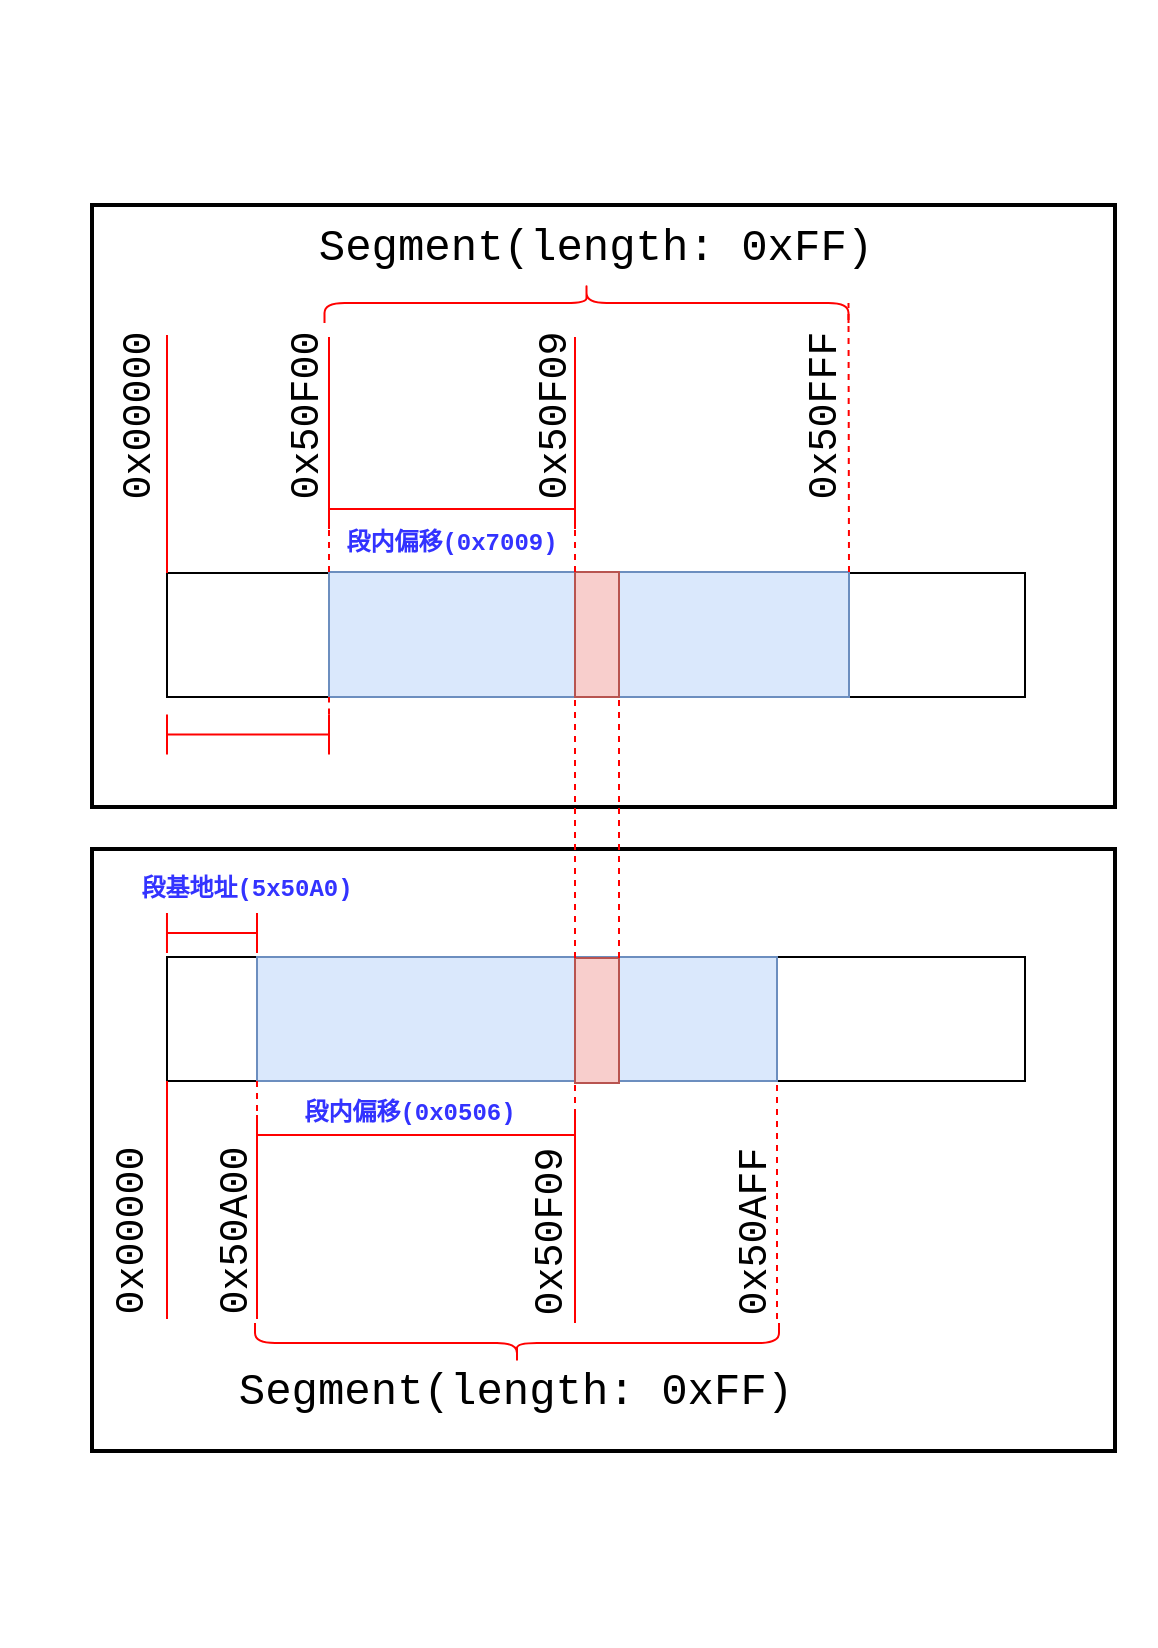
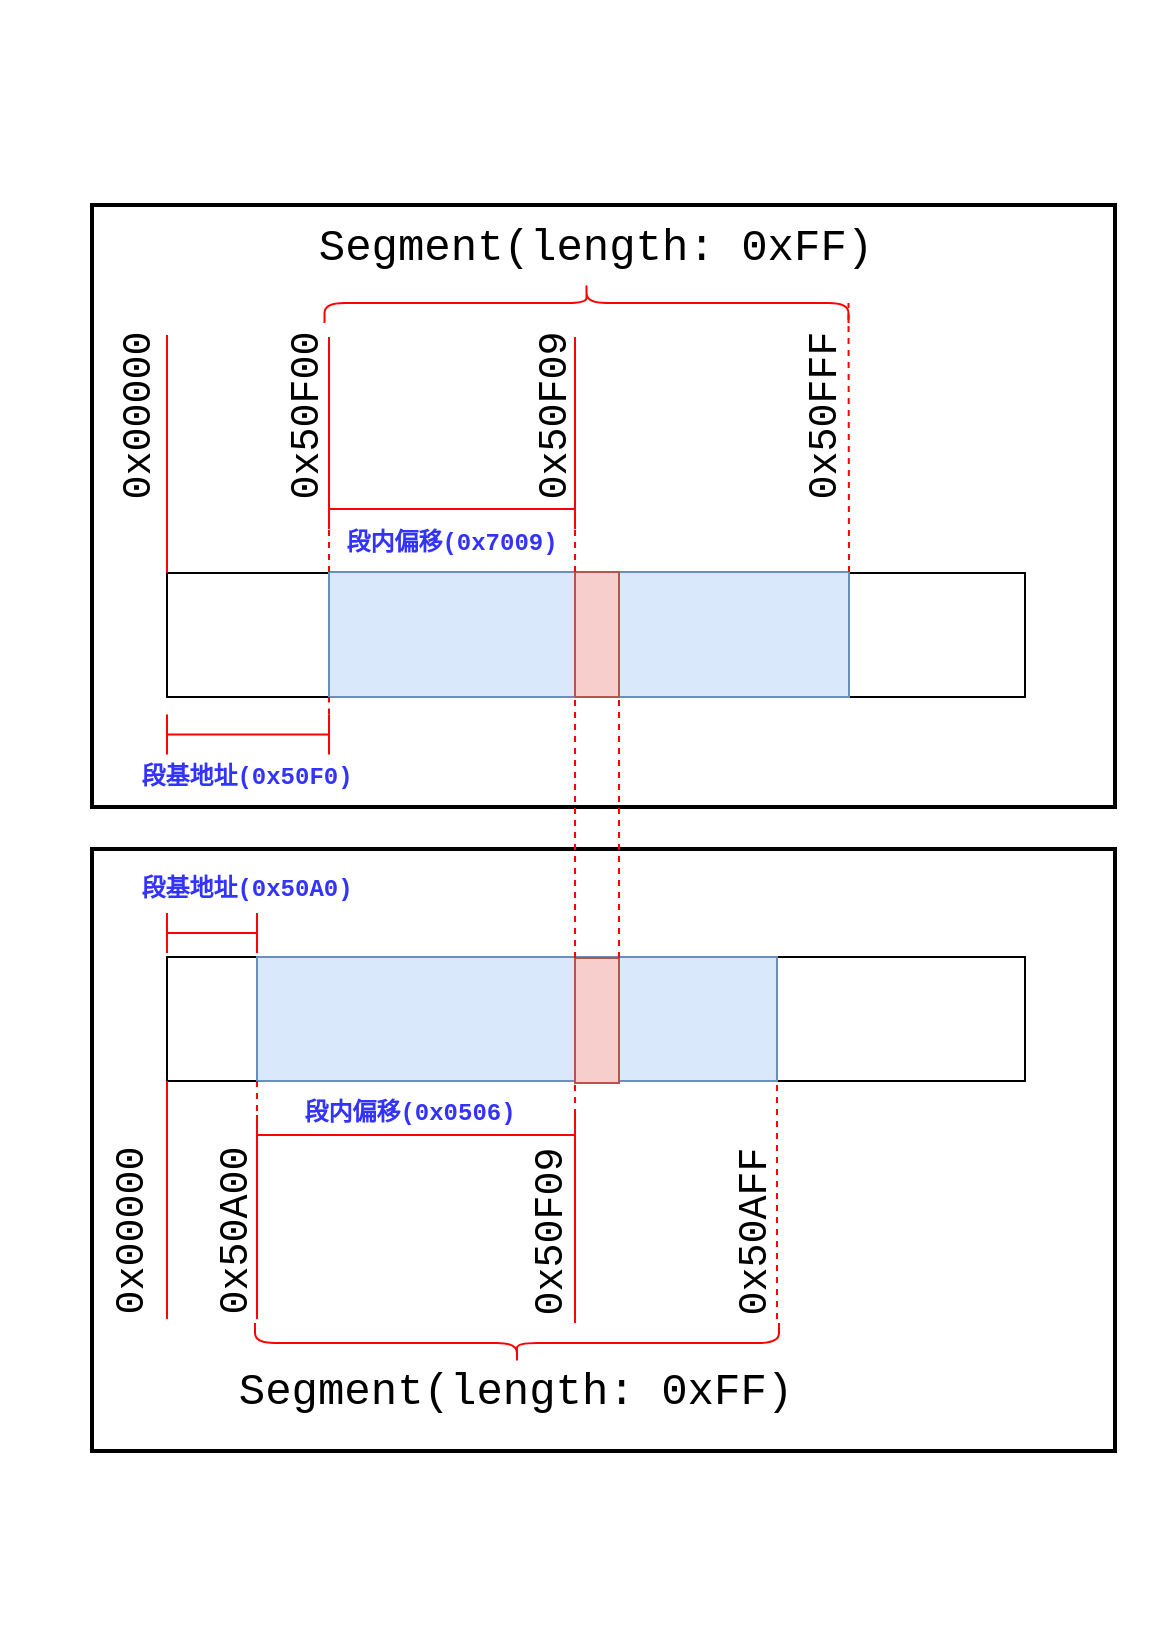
none -> (248, 775)
(248, 887) -> (248, 887)
